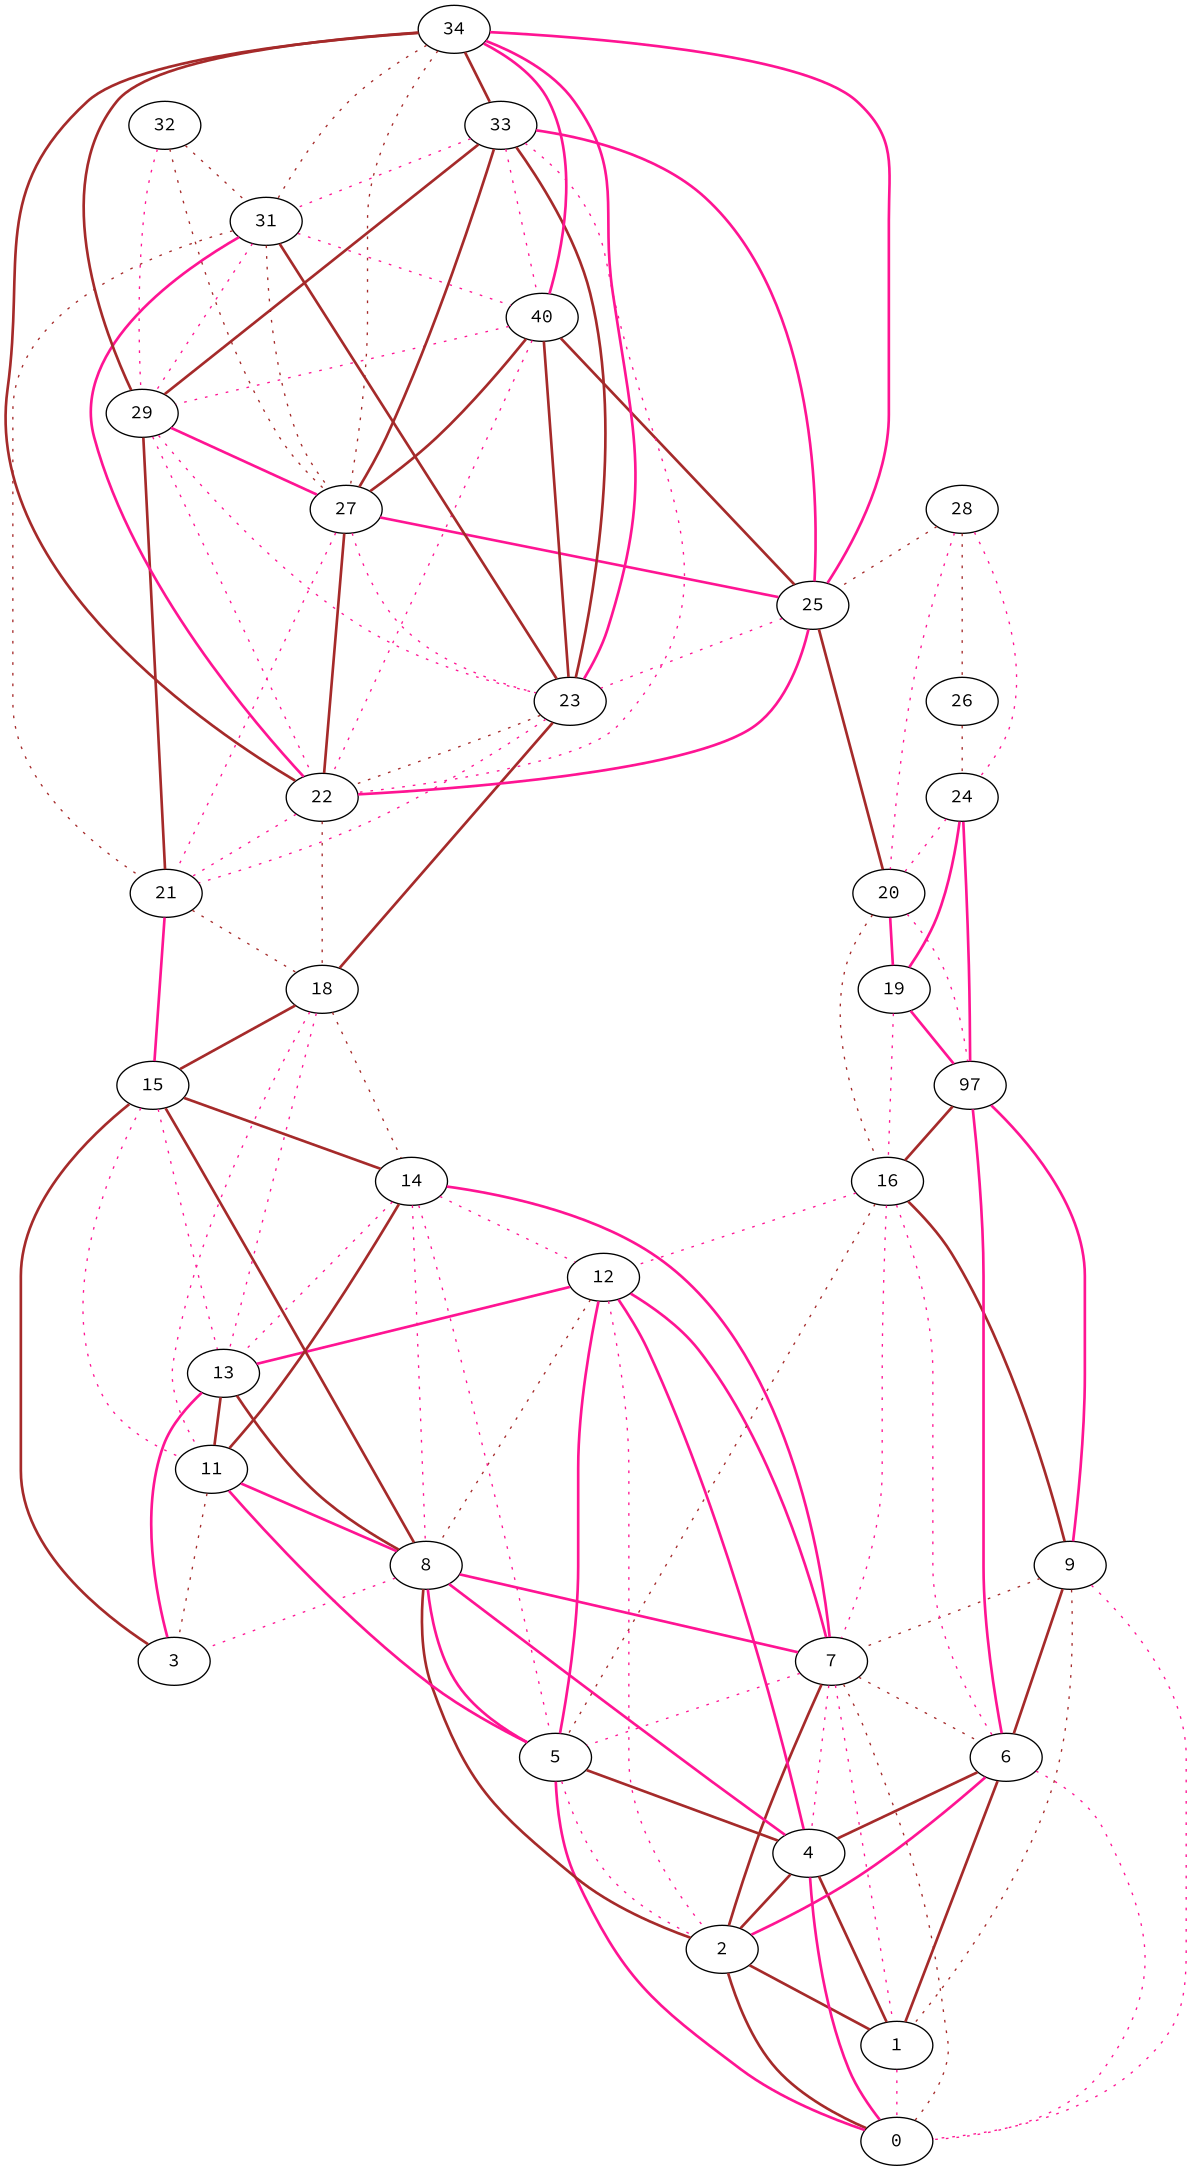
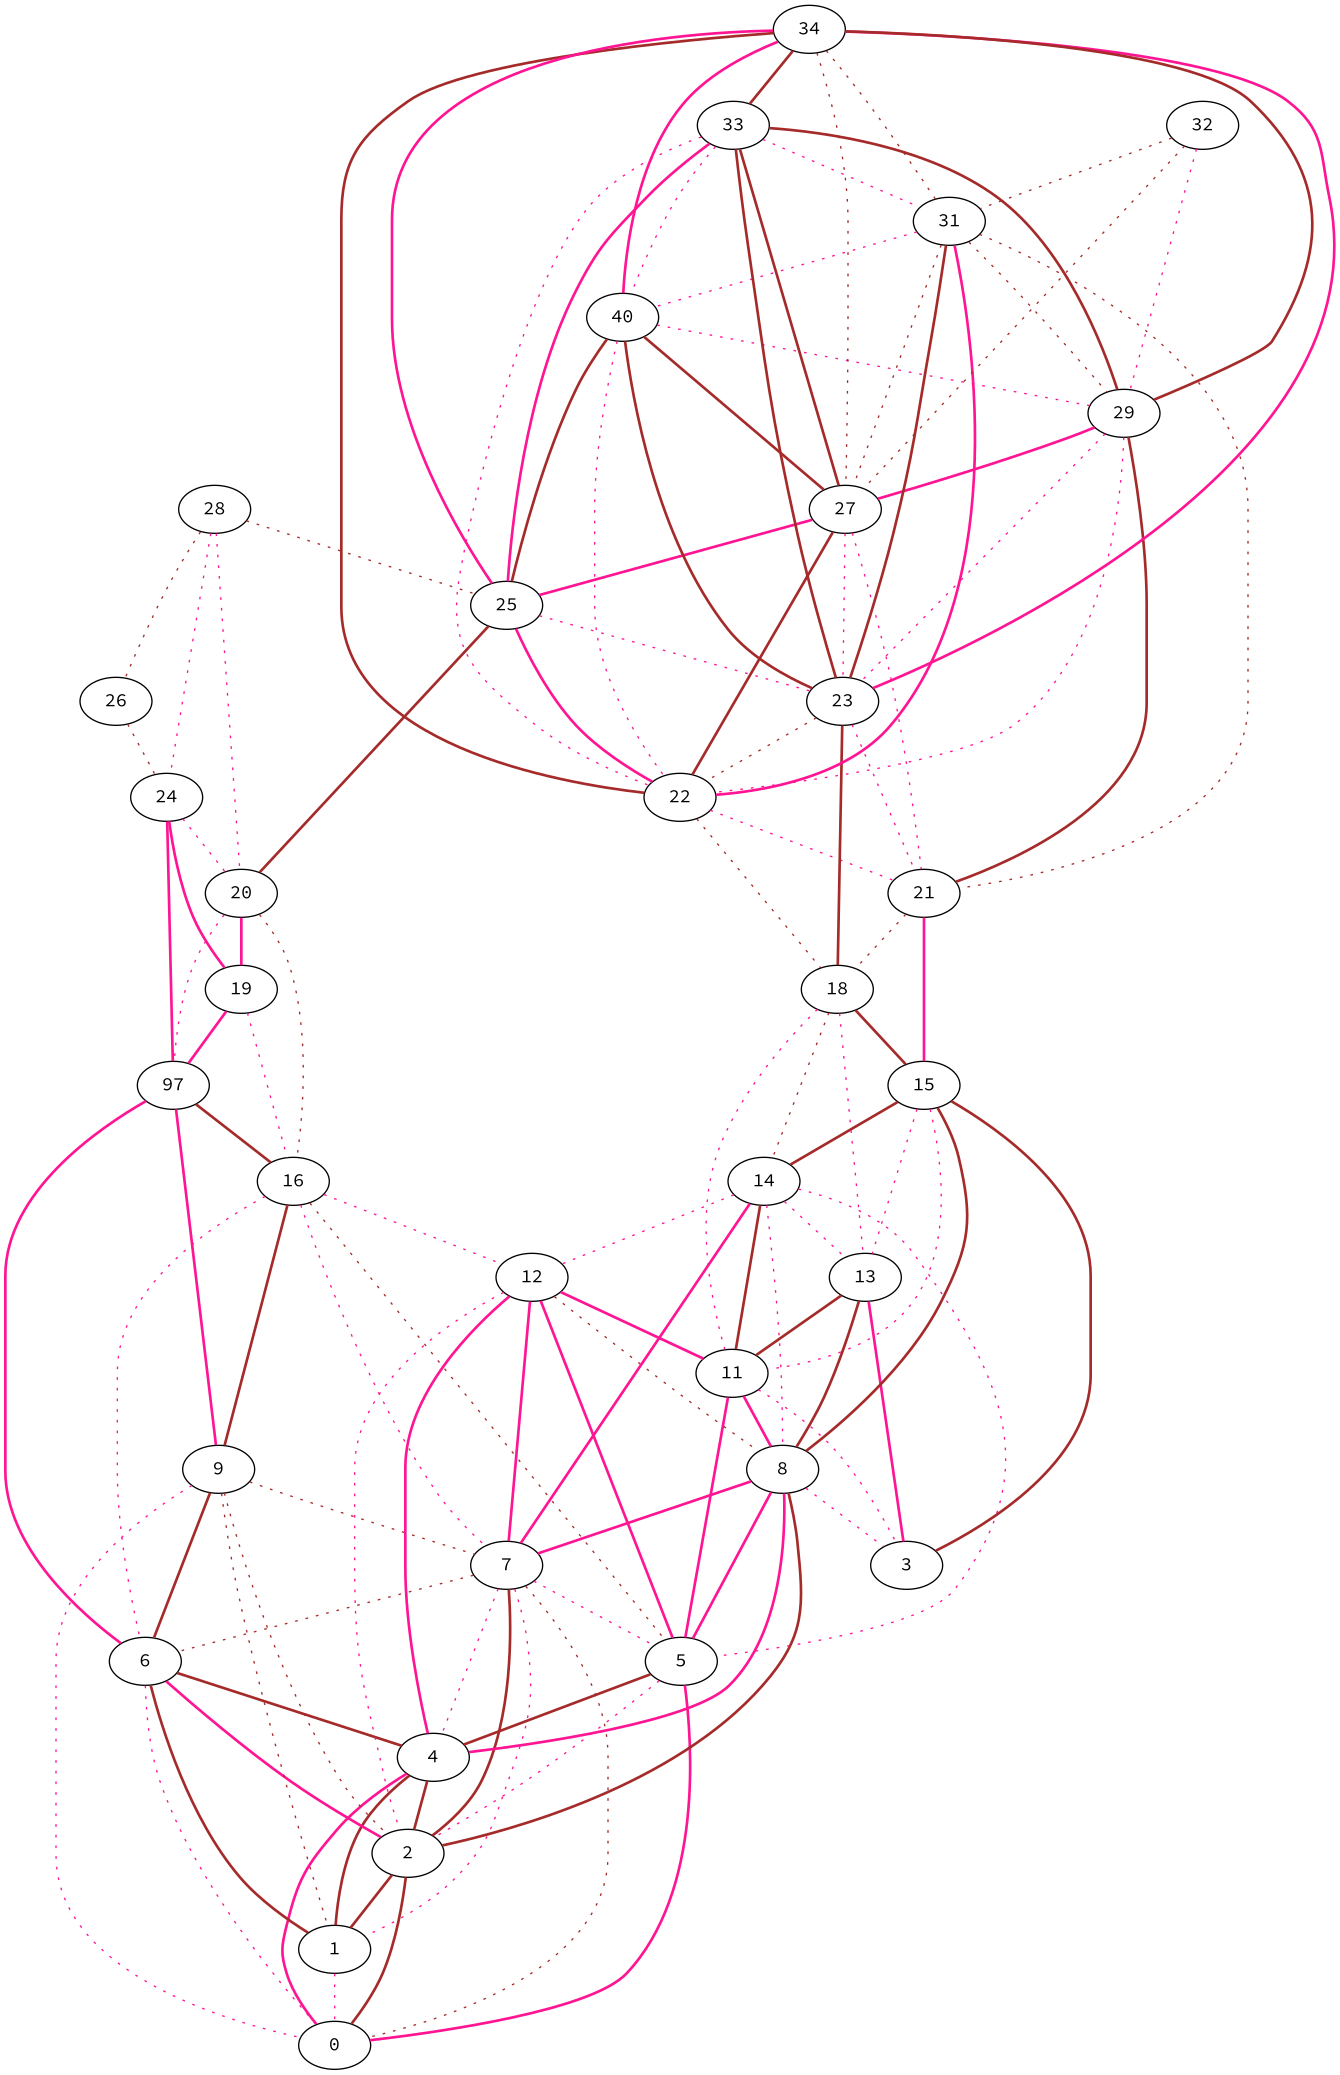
(204, 317) -> (1039, 316)
(405, 1327) -> (632, 1325)
(193, 1565) -> (839, 1455)
none -> (286, 1673)
